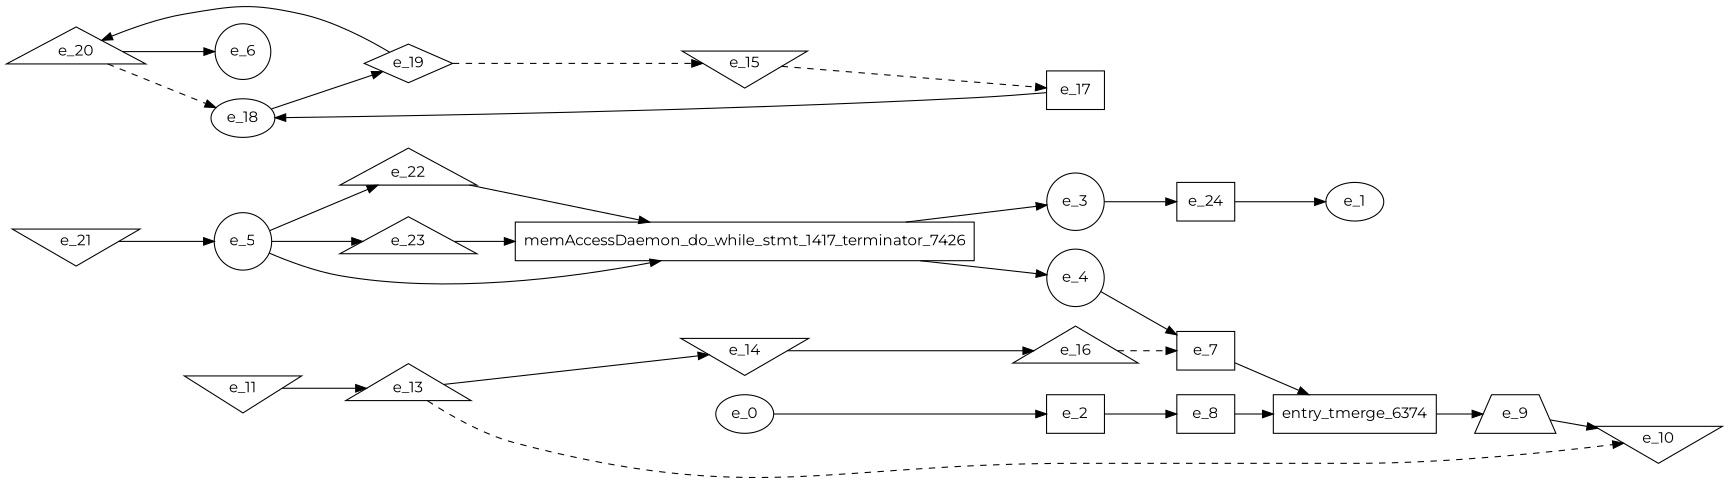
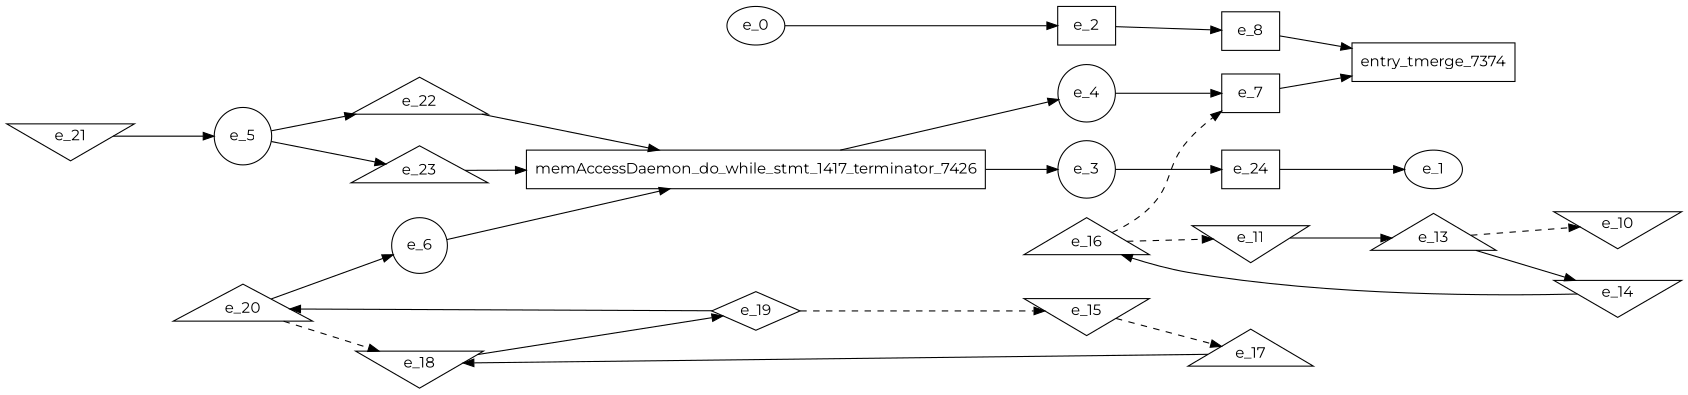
(1076, 90) -> (1251, 354)
(243, 118) -> (420, 363)
none -> (1164, 240)
(458, 284) -> (553, 215)
(1355, 414) -> (1433, 62)
(1515, 414) -> none
